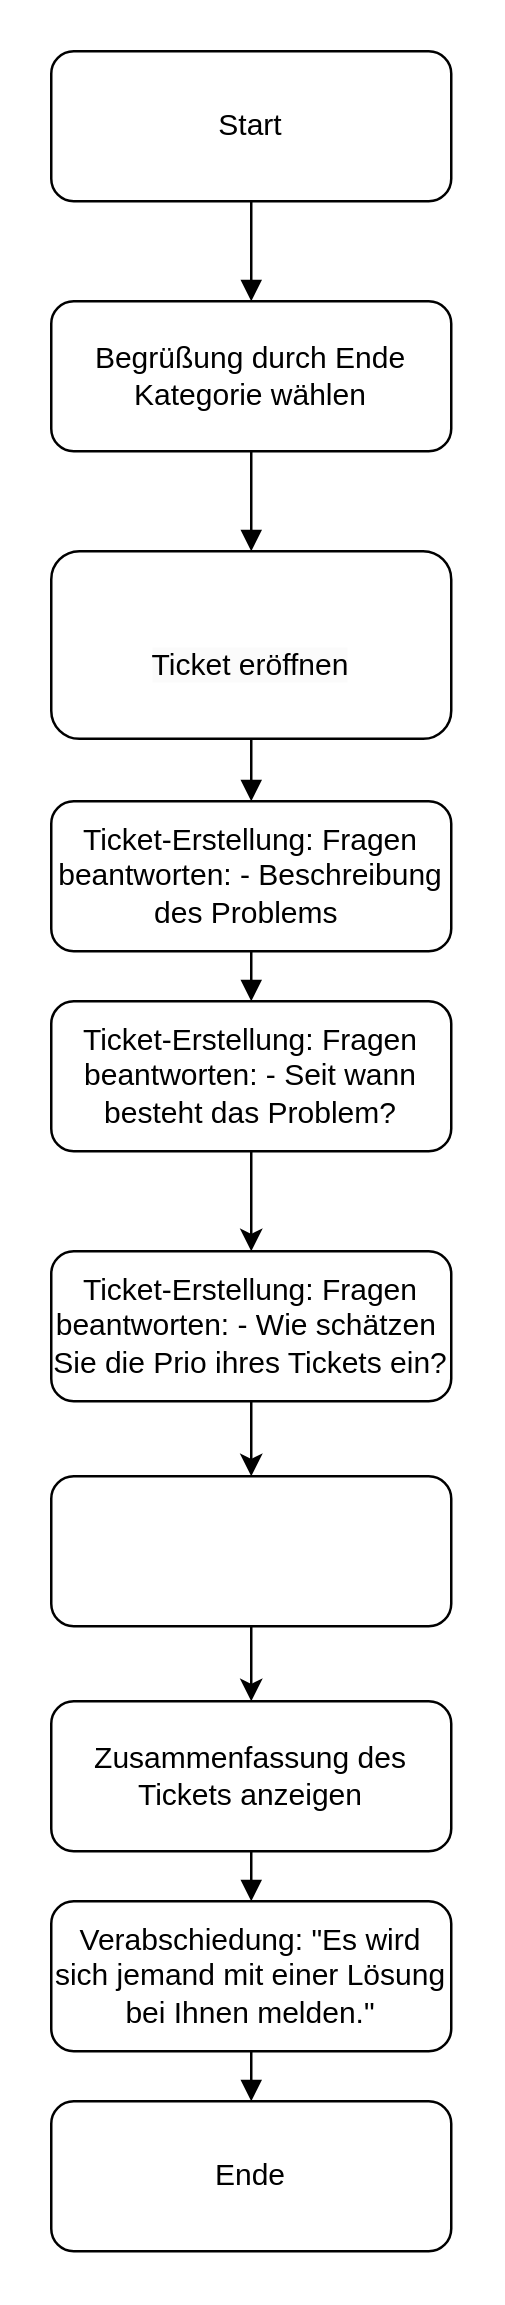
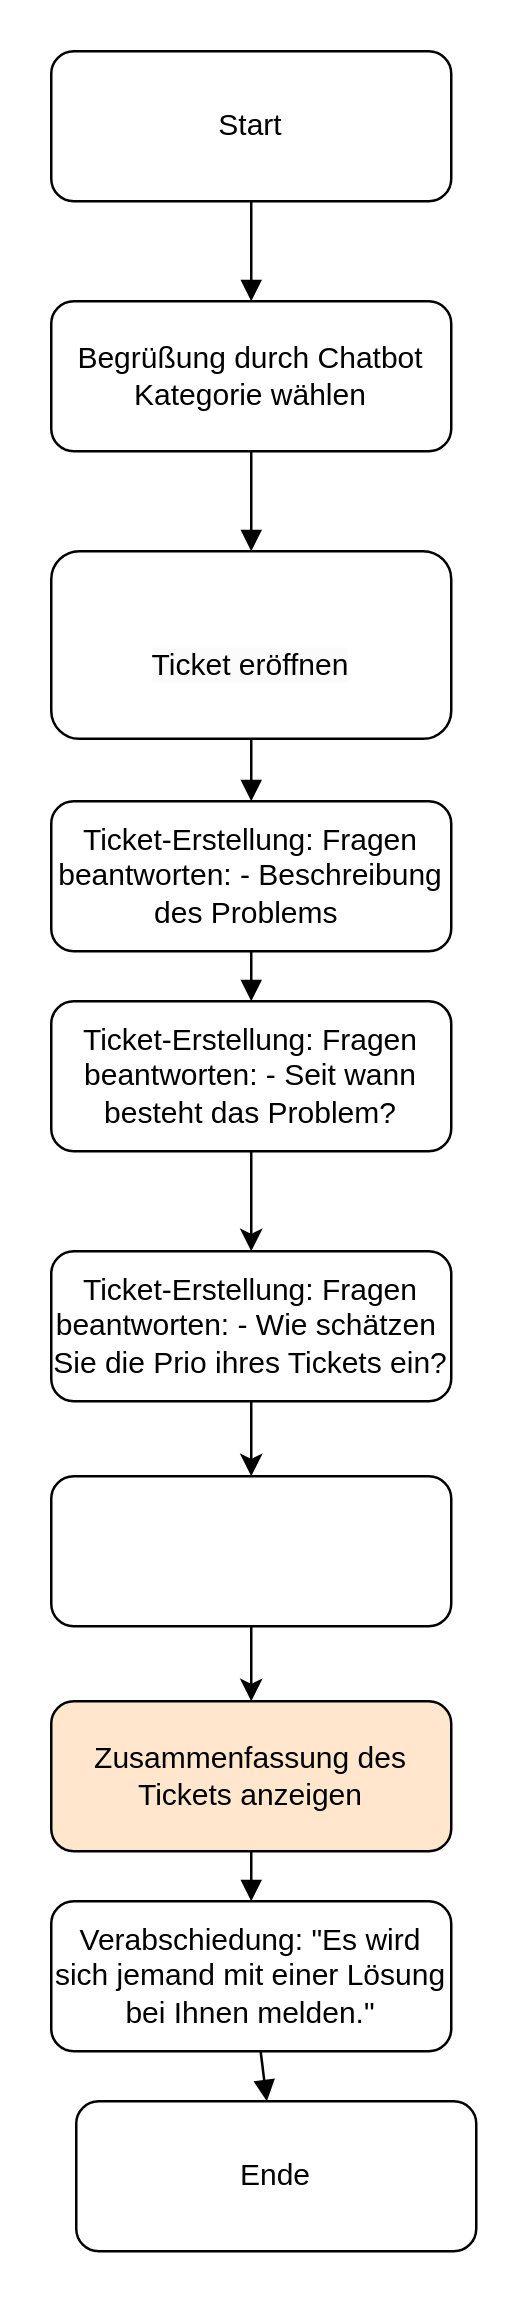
(251, 376) -> (251, 376)
(251, 1776) -> (251, 1776)
(251, 2176) -> (276, 2176)
